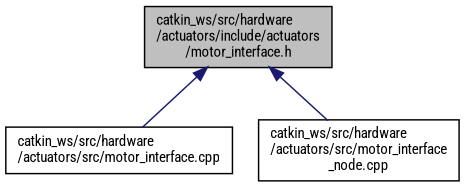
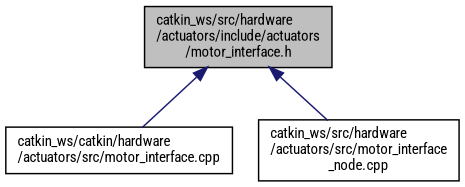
(119, 150) -> (119, 150)
